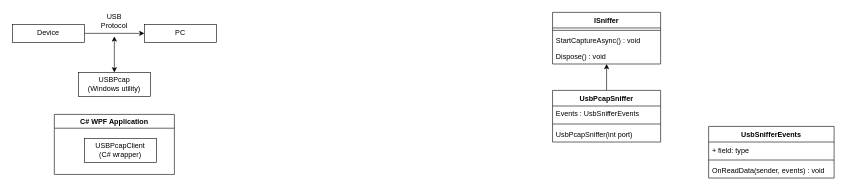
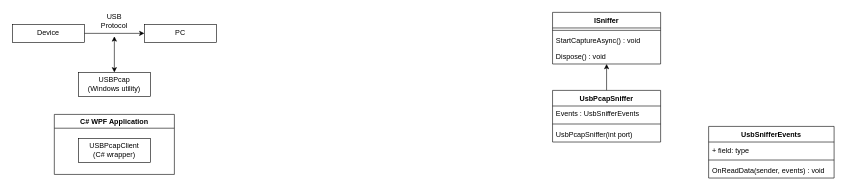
(120, 150) -> (114, 150)
